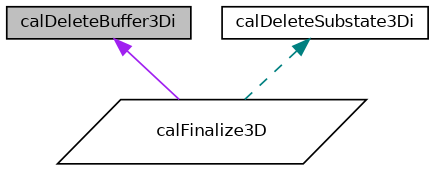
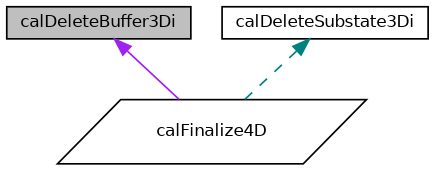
(212, 132) -> (212, 132)
